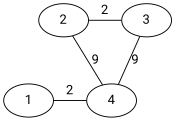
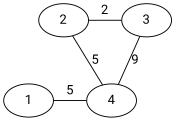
(95, 60) -> (95, 60)
(70, 91) -> (70, 91)
